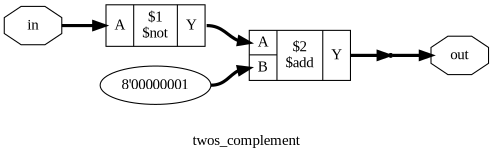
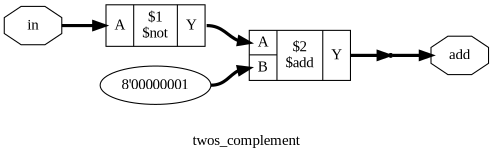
(460, 55) -> (460, 55)
